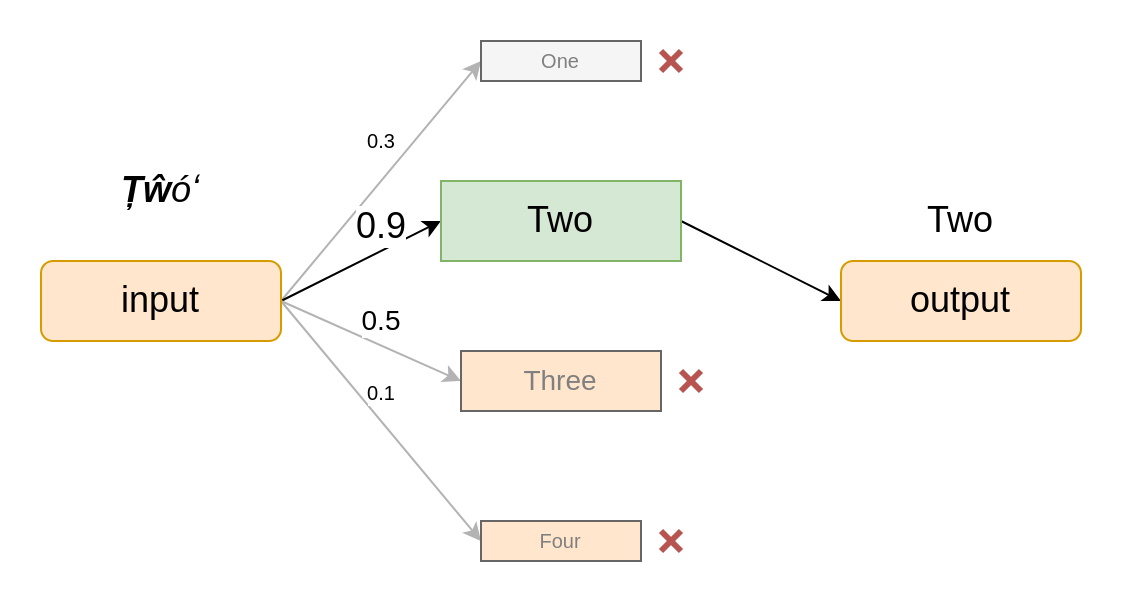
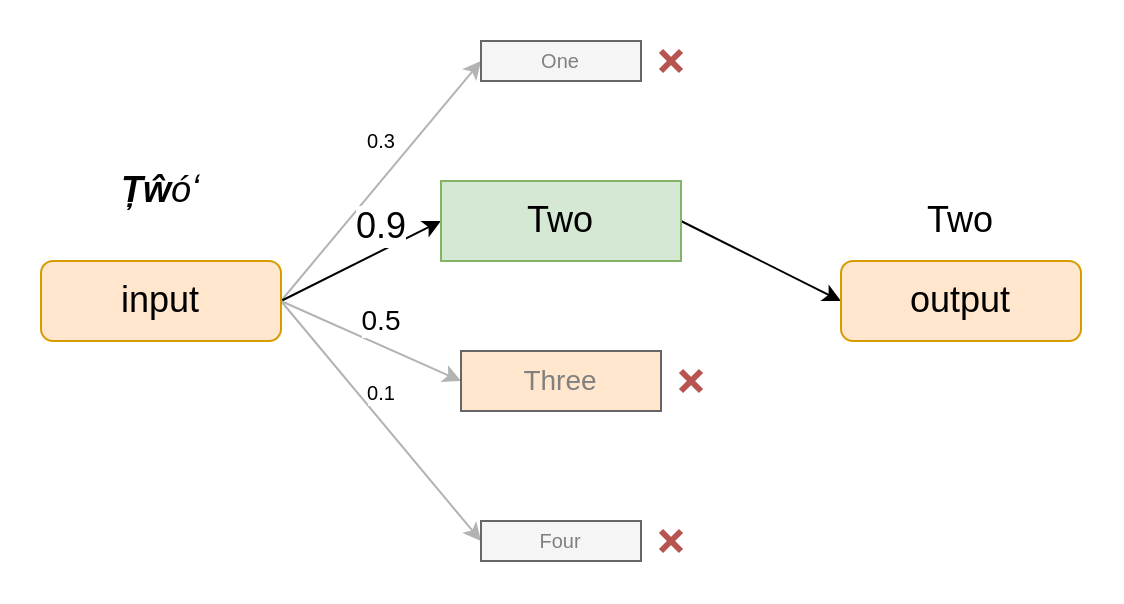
(561, 541) -> (561, 541)
